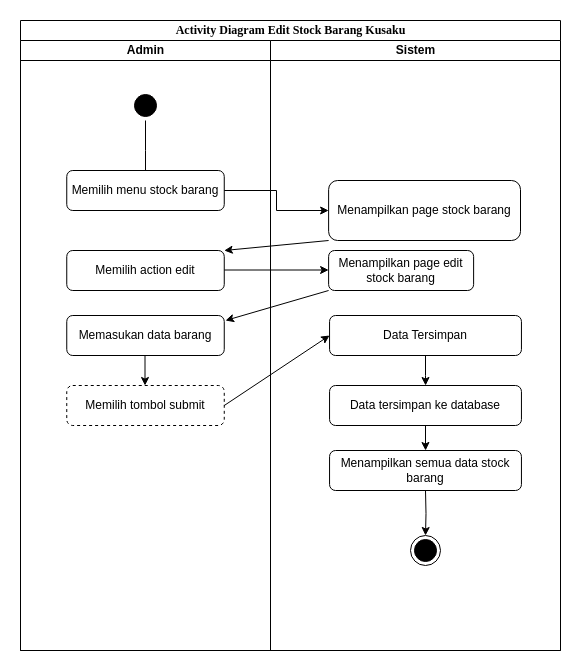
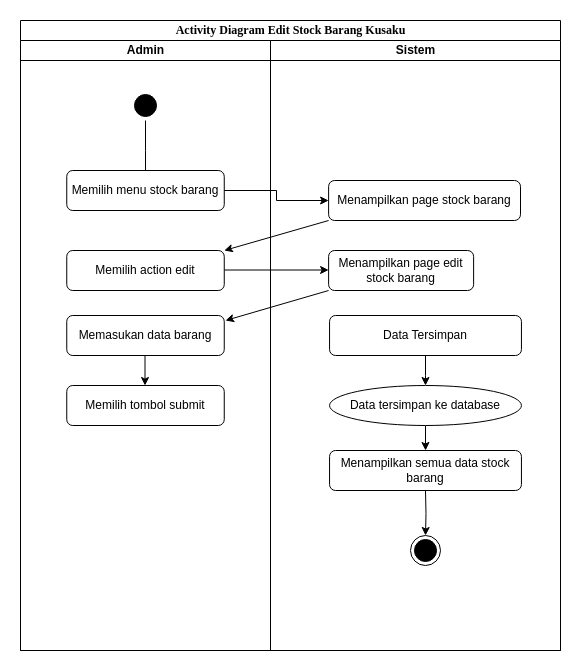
(425, 211) -> (425, 201)
(274, 372) -> none
(146, 406) -> (146, 406)
(426, 406) -> (426, 406)
